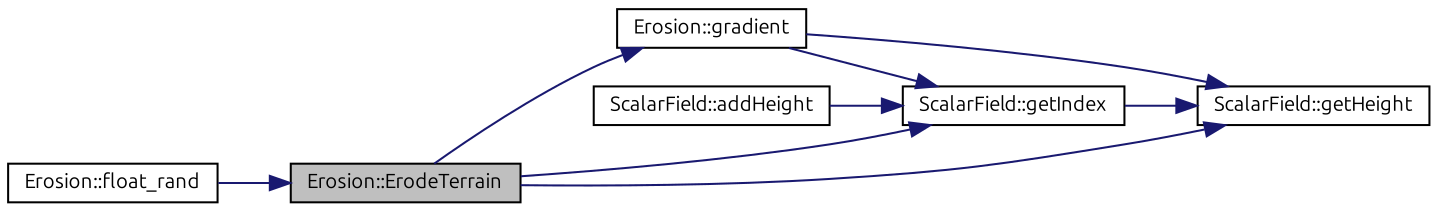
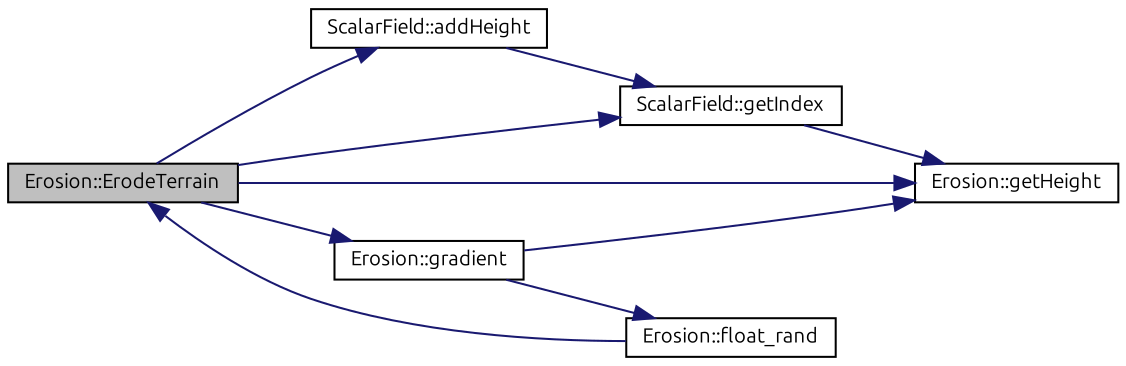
(853, 65) -> (570, 296)
none -> (256, 106)
(1314, 106) -> (1017, 183)
